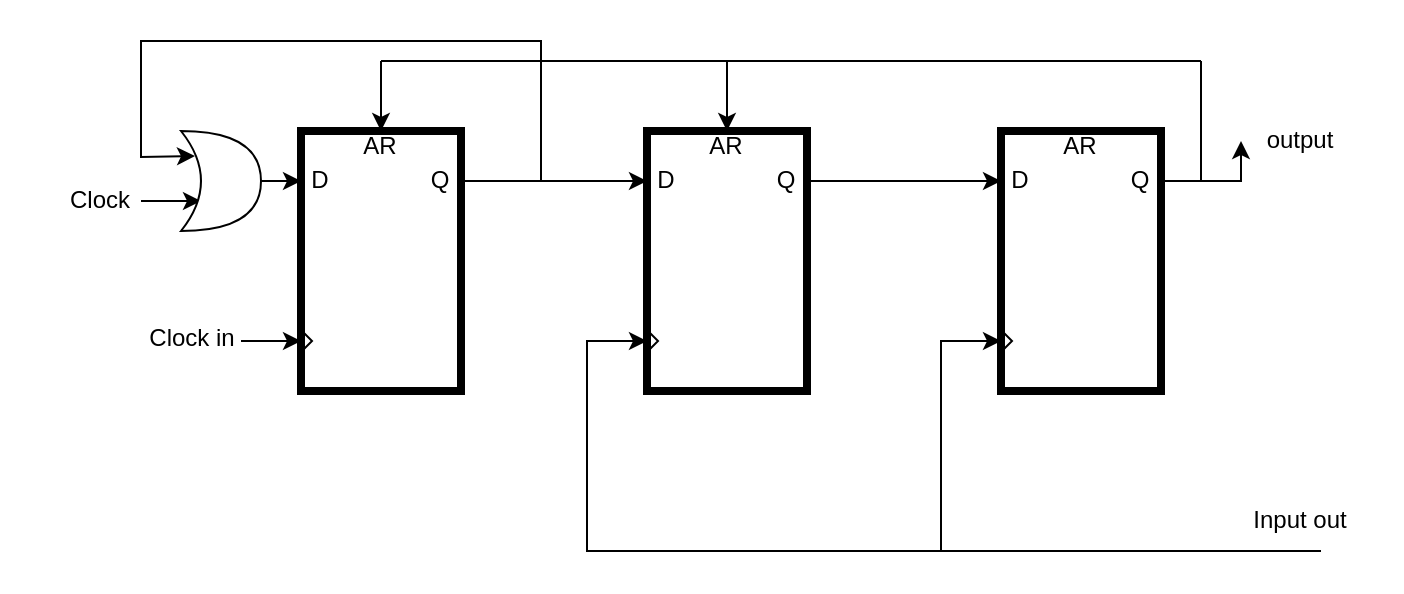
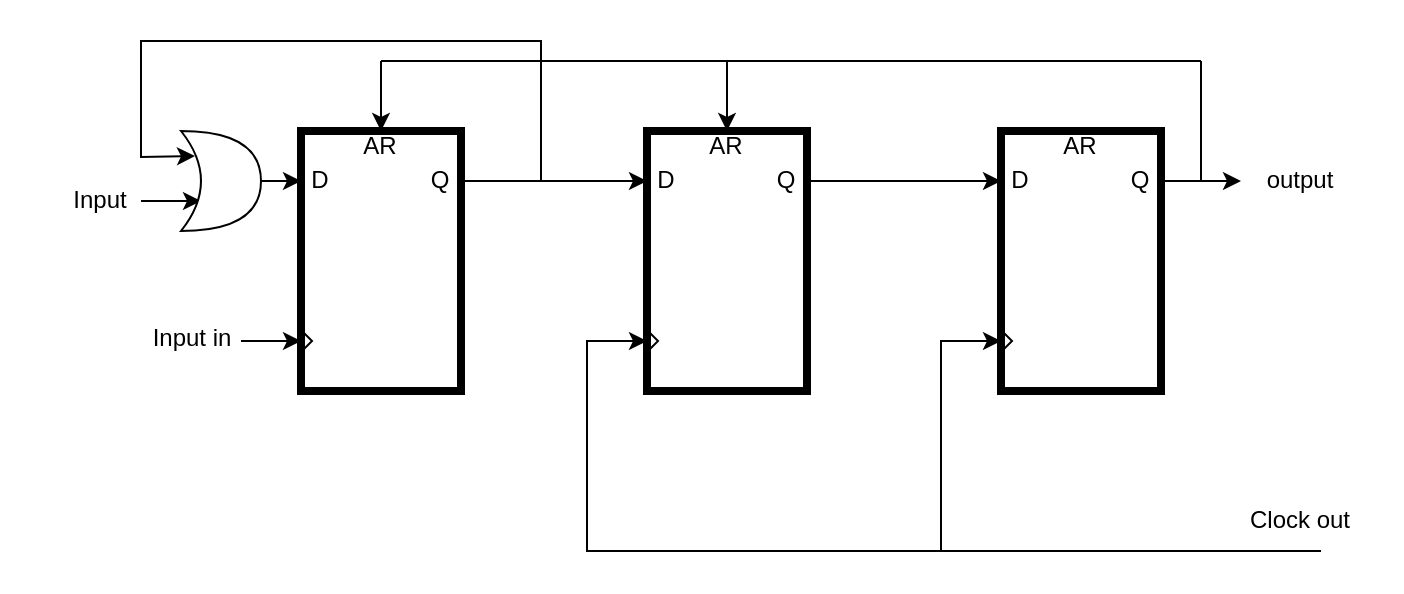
(1301, 141) -> (1301, 181)
(101, 201) -> (101, 201)
(193, 339) -> (193, 339)
(1301, 521) -> (1301, 521)
